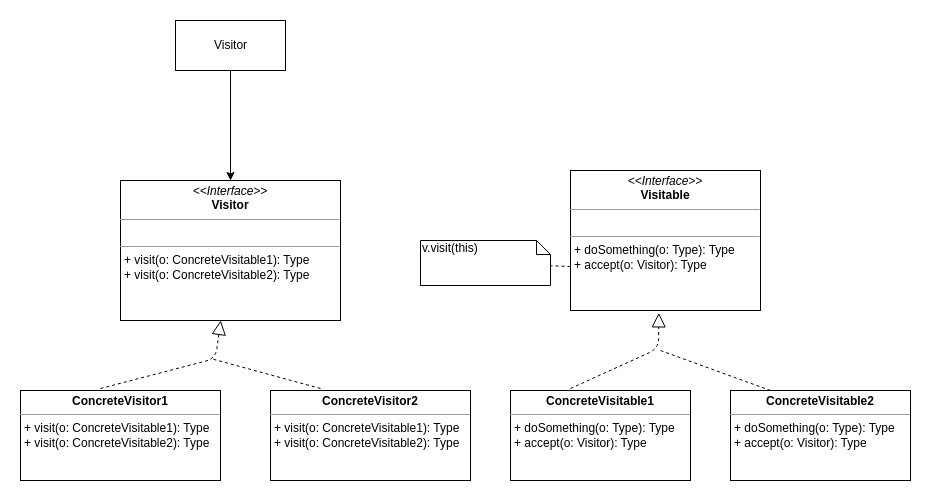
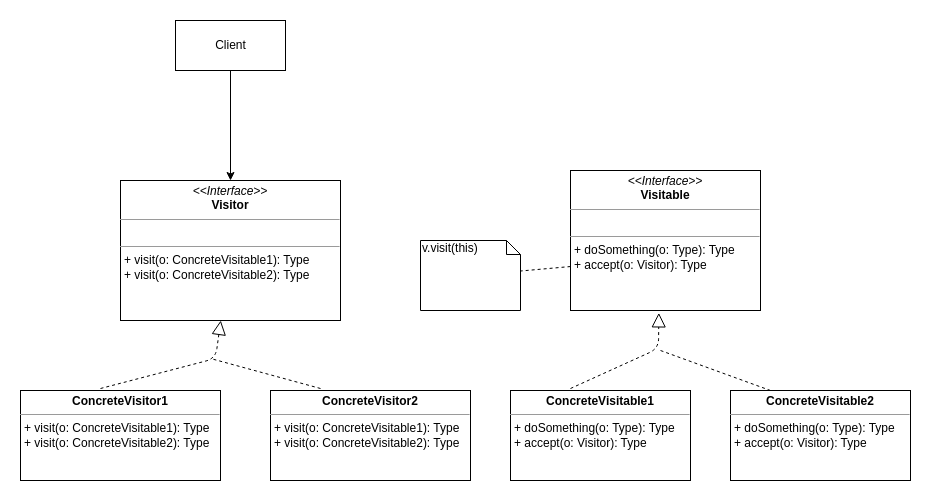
(231, 46) -> (231, 46)
(486, 263) -> (471, 276)
